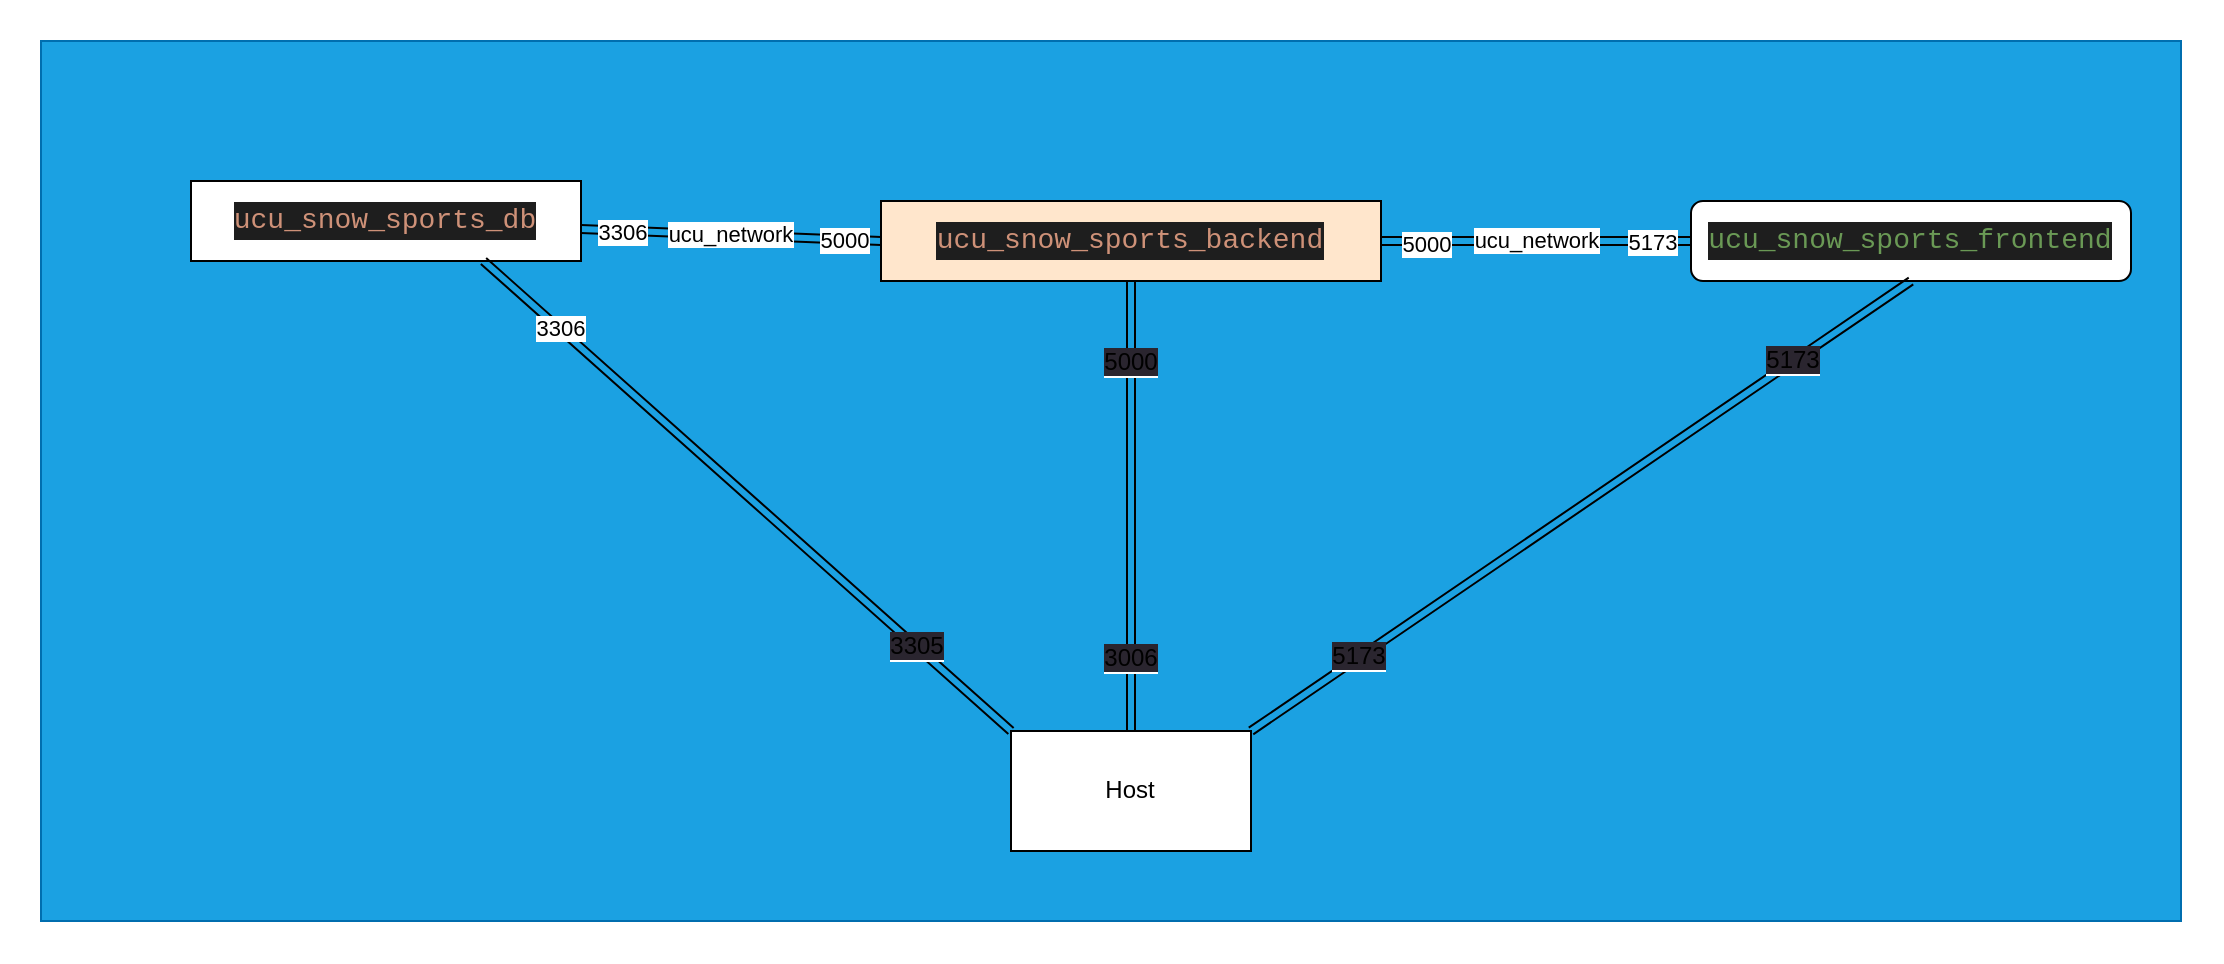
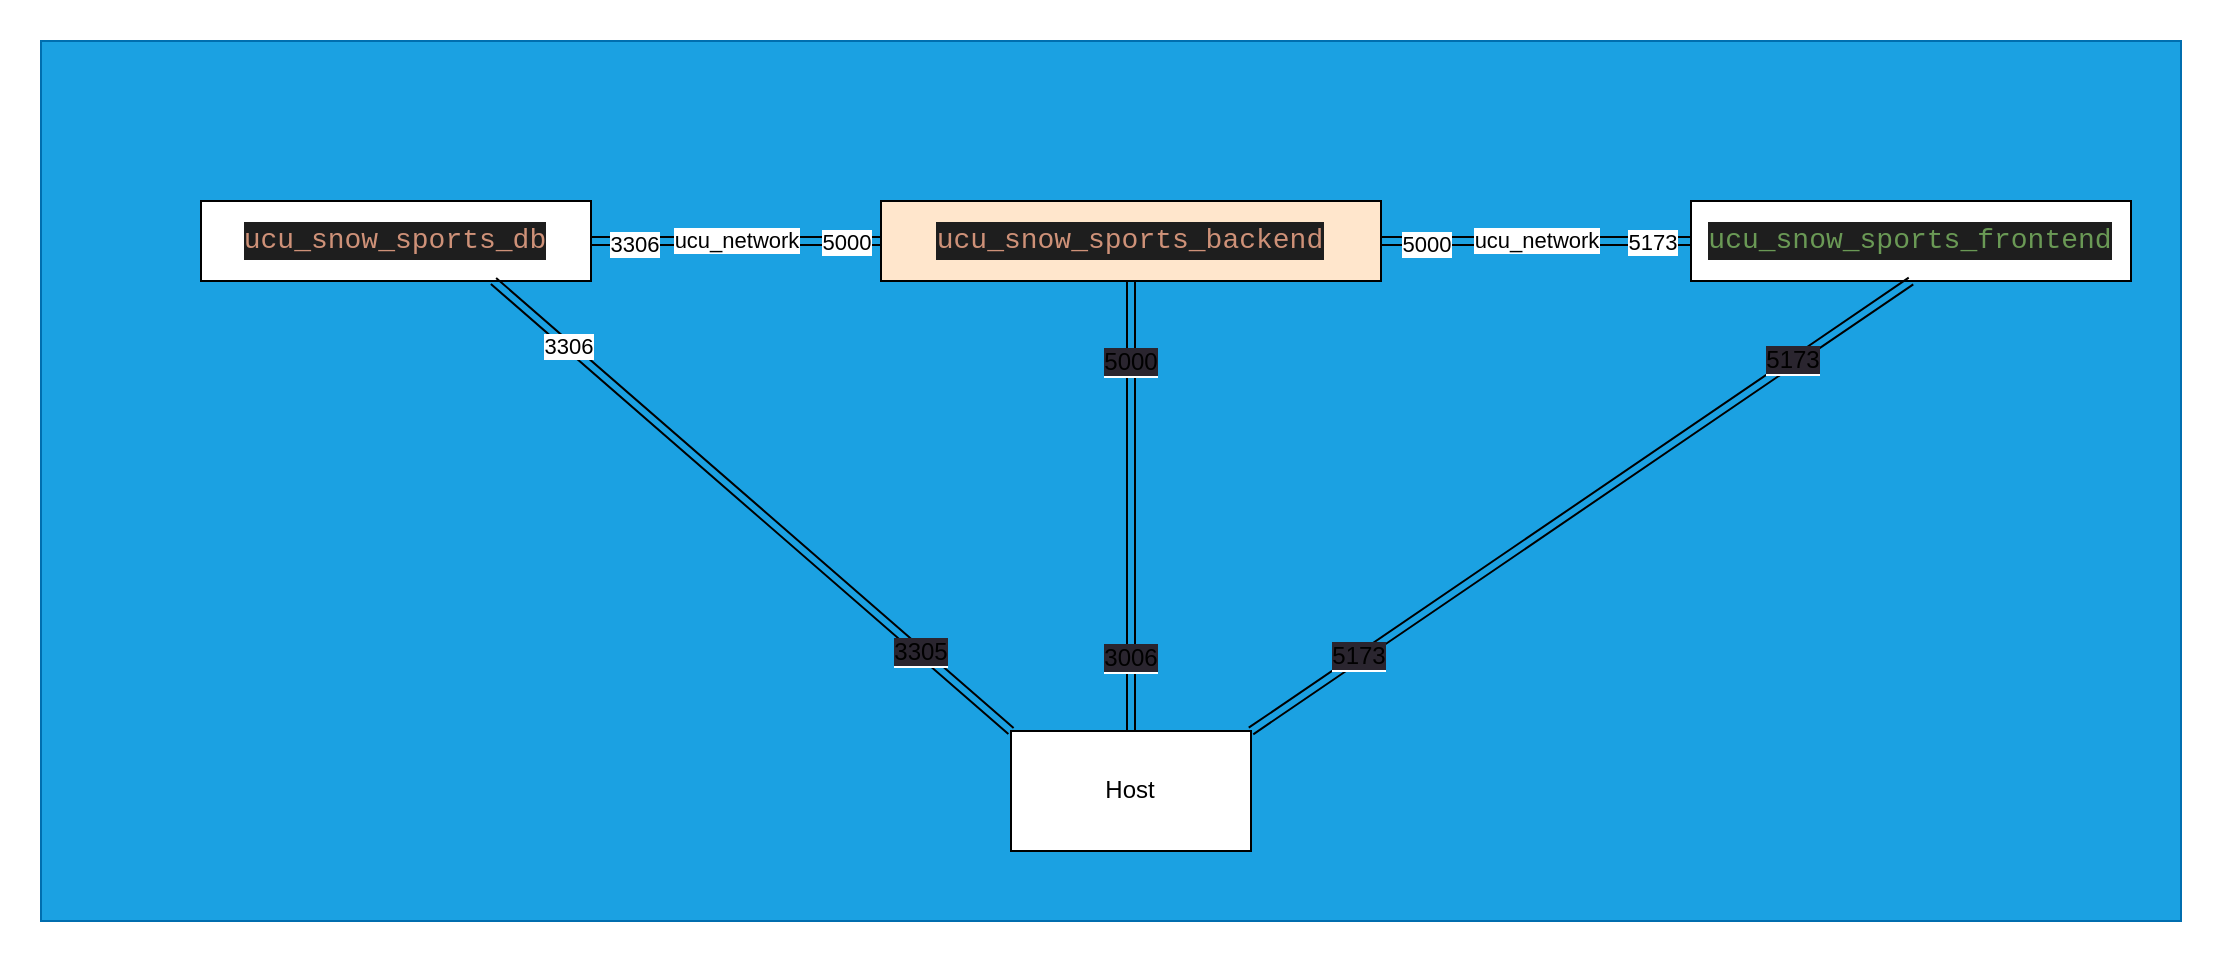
(386, 221) -> (396, 241)
(1911, 241) -> (1911, 241)
